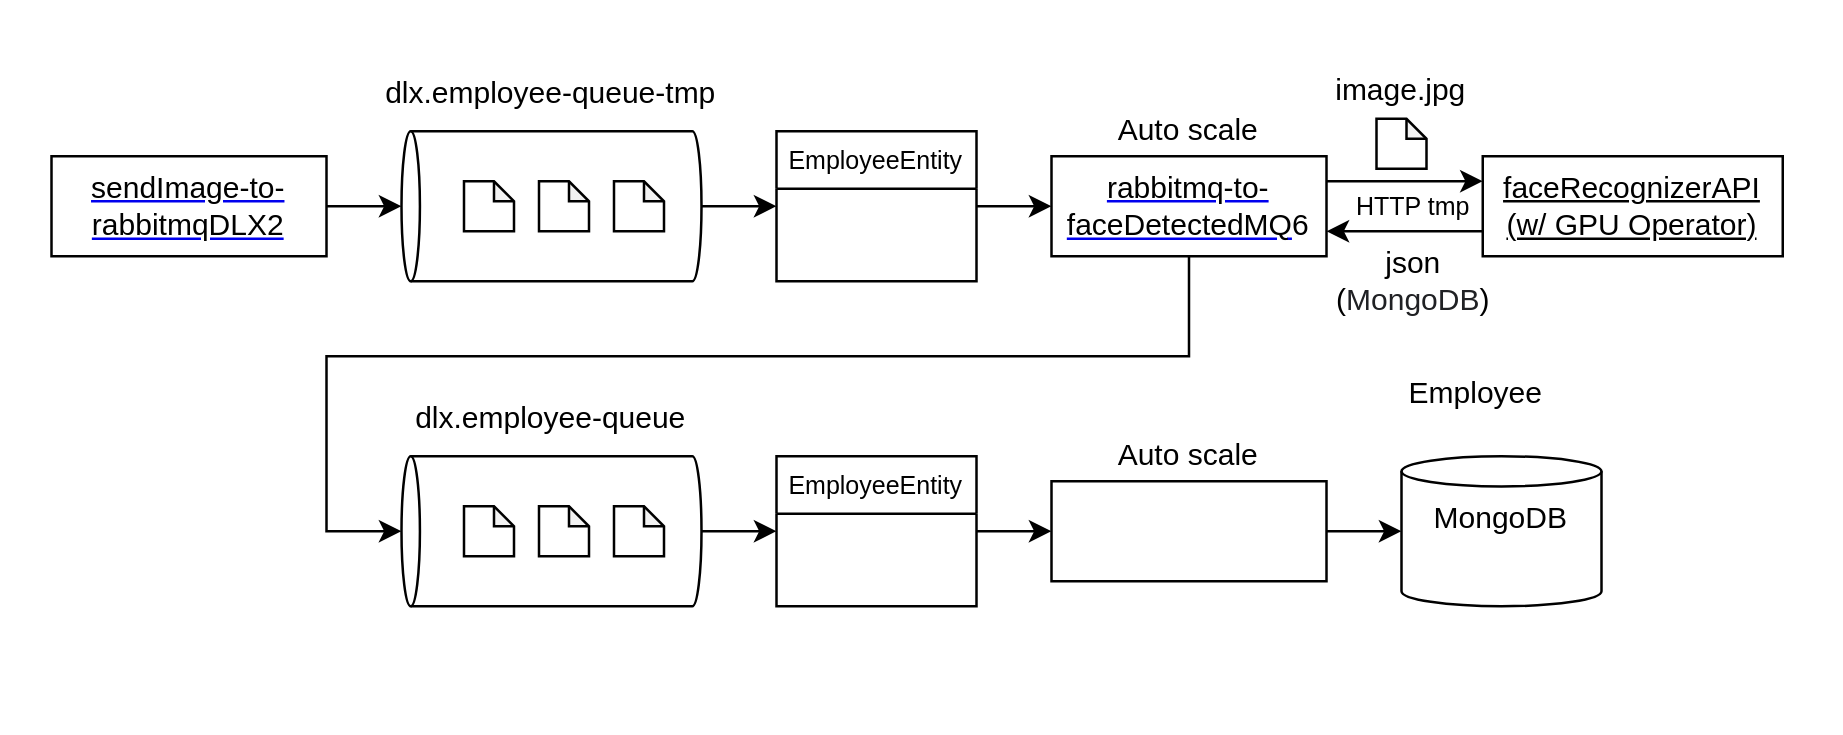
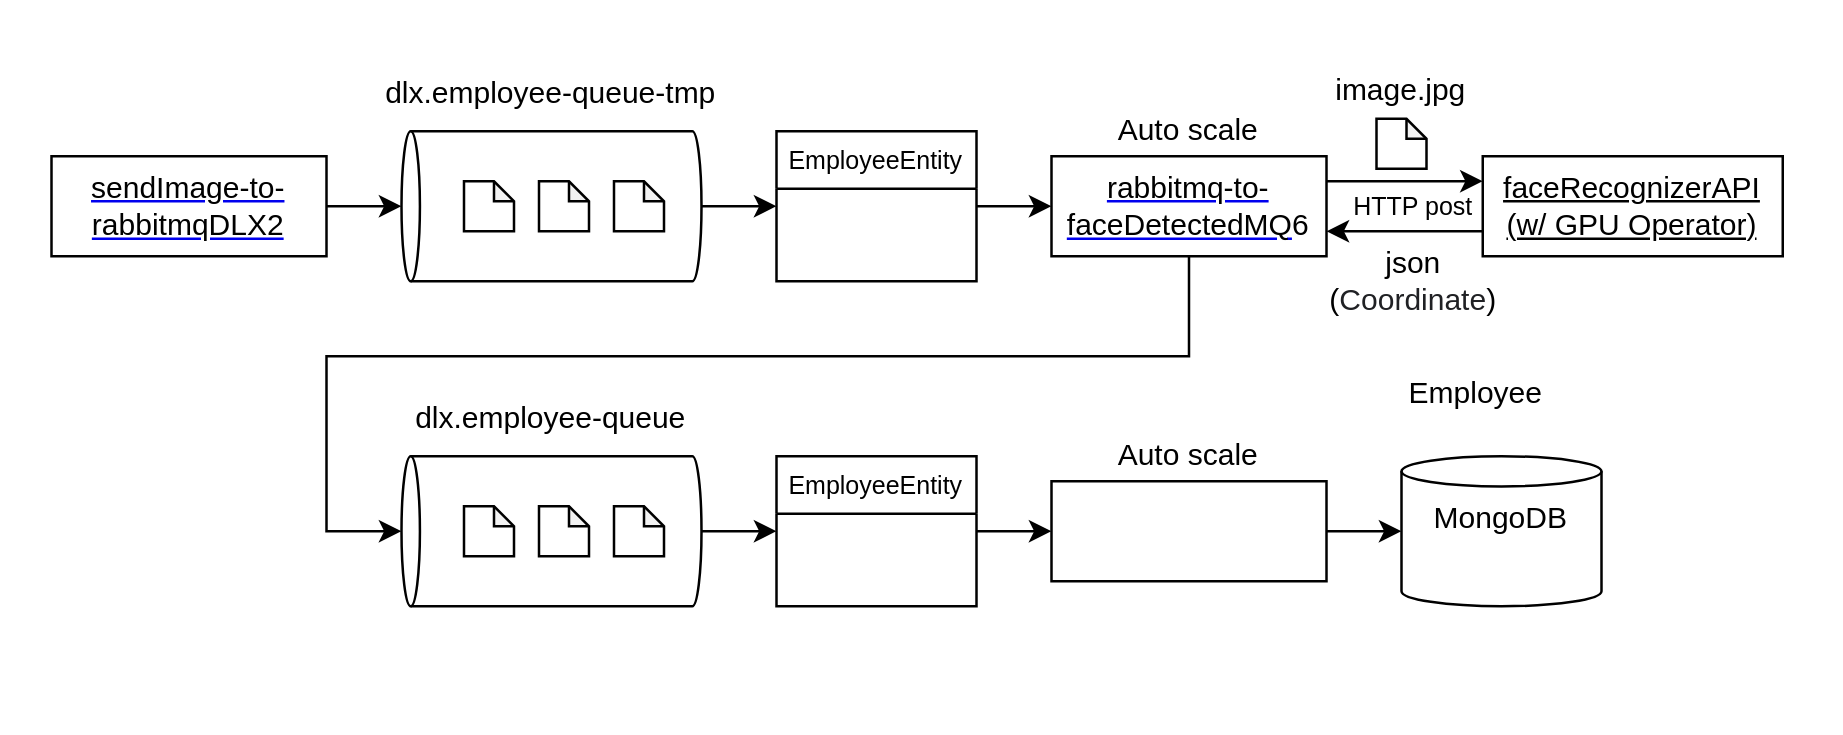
(1414, 206) -> (1414, 206)
(1414, 281) -> (1414, 281)
